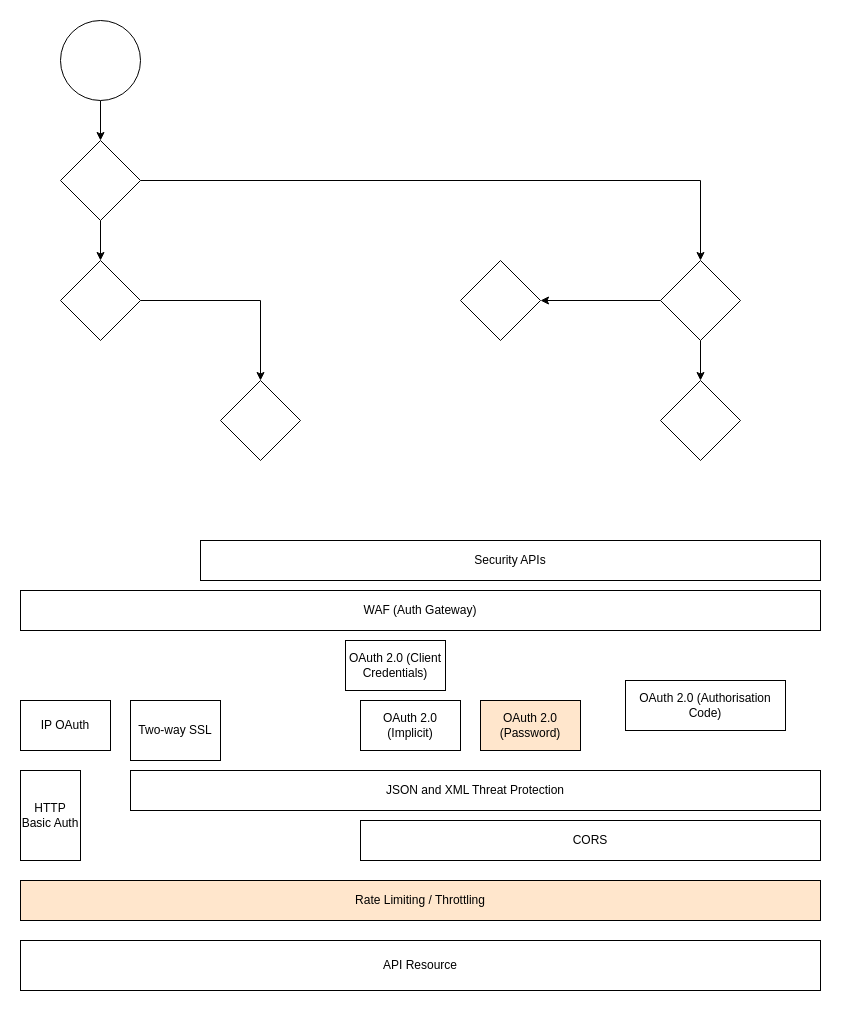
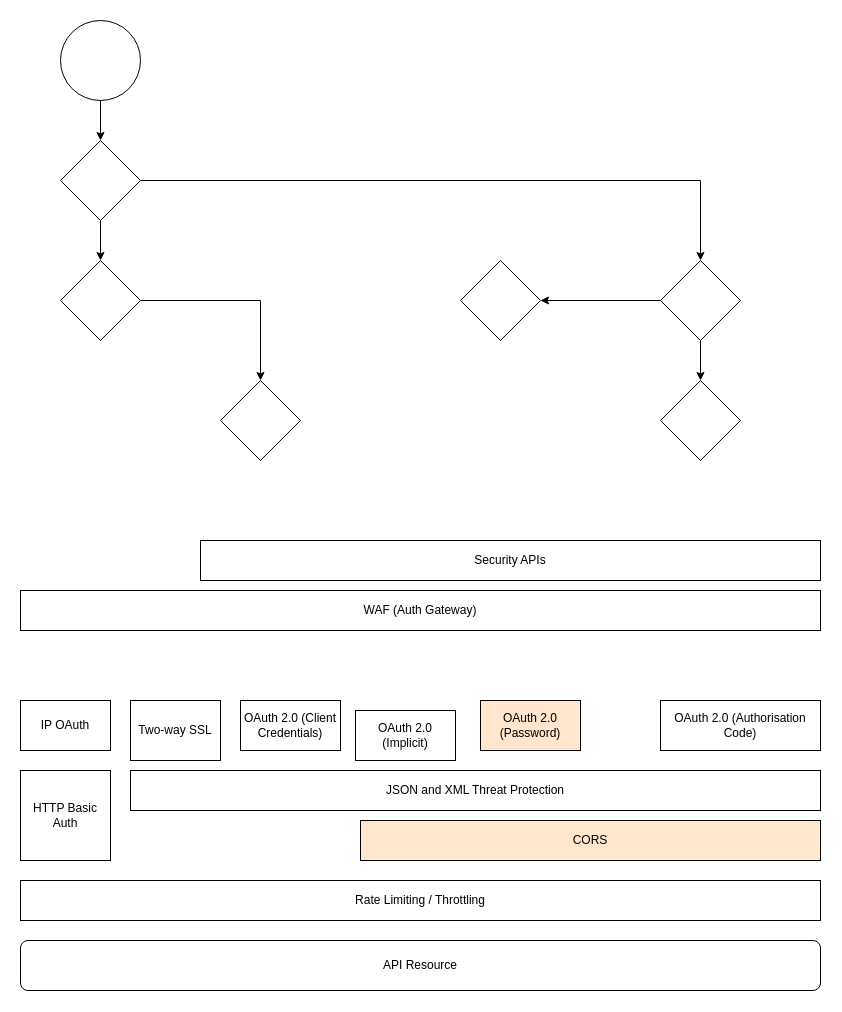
(396, 666) -> (291, 726)
(706, 706) -> (741, 726)
(411, 726) -> (406, 736)
(51, 816) -> (66, 816)
(591, 841) -> (591, 841)
(421, 901) -> (421, 901)
(421, 966) -> (421, 966)
